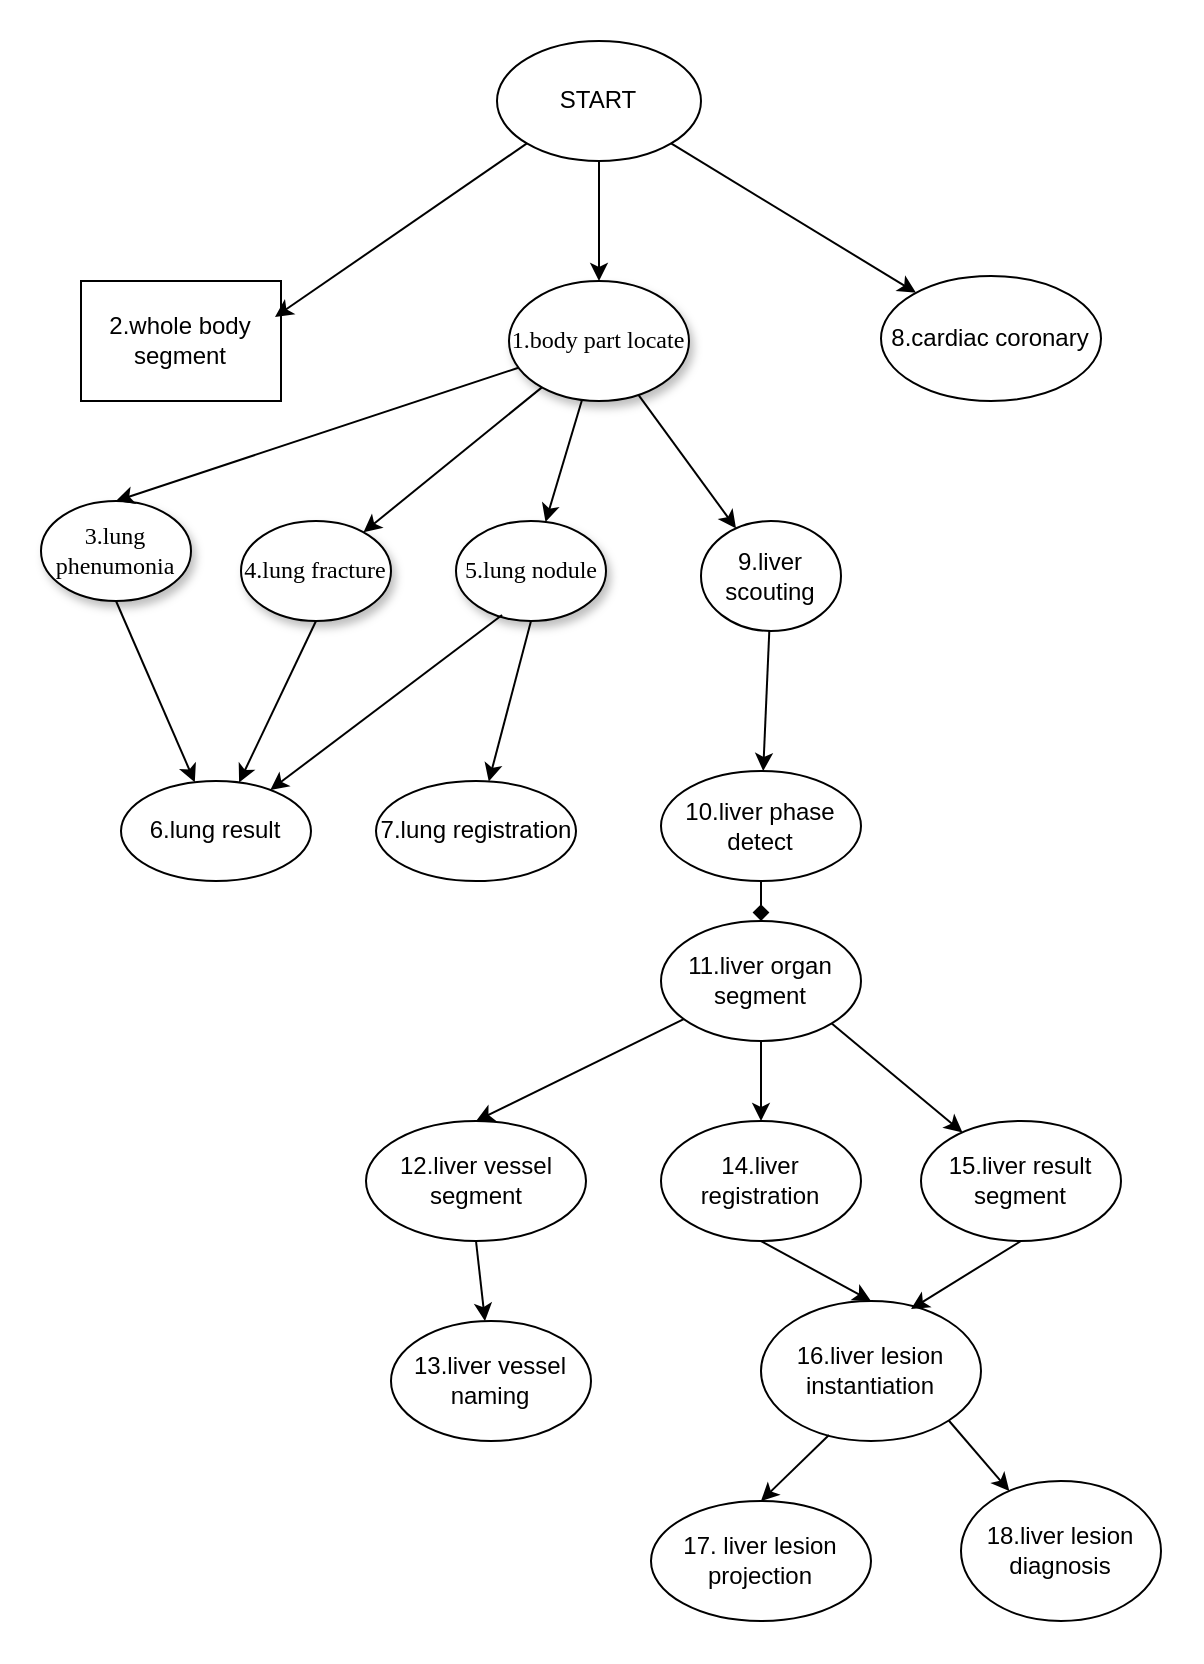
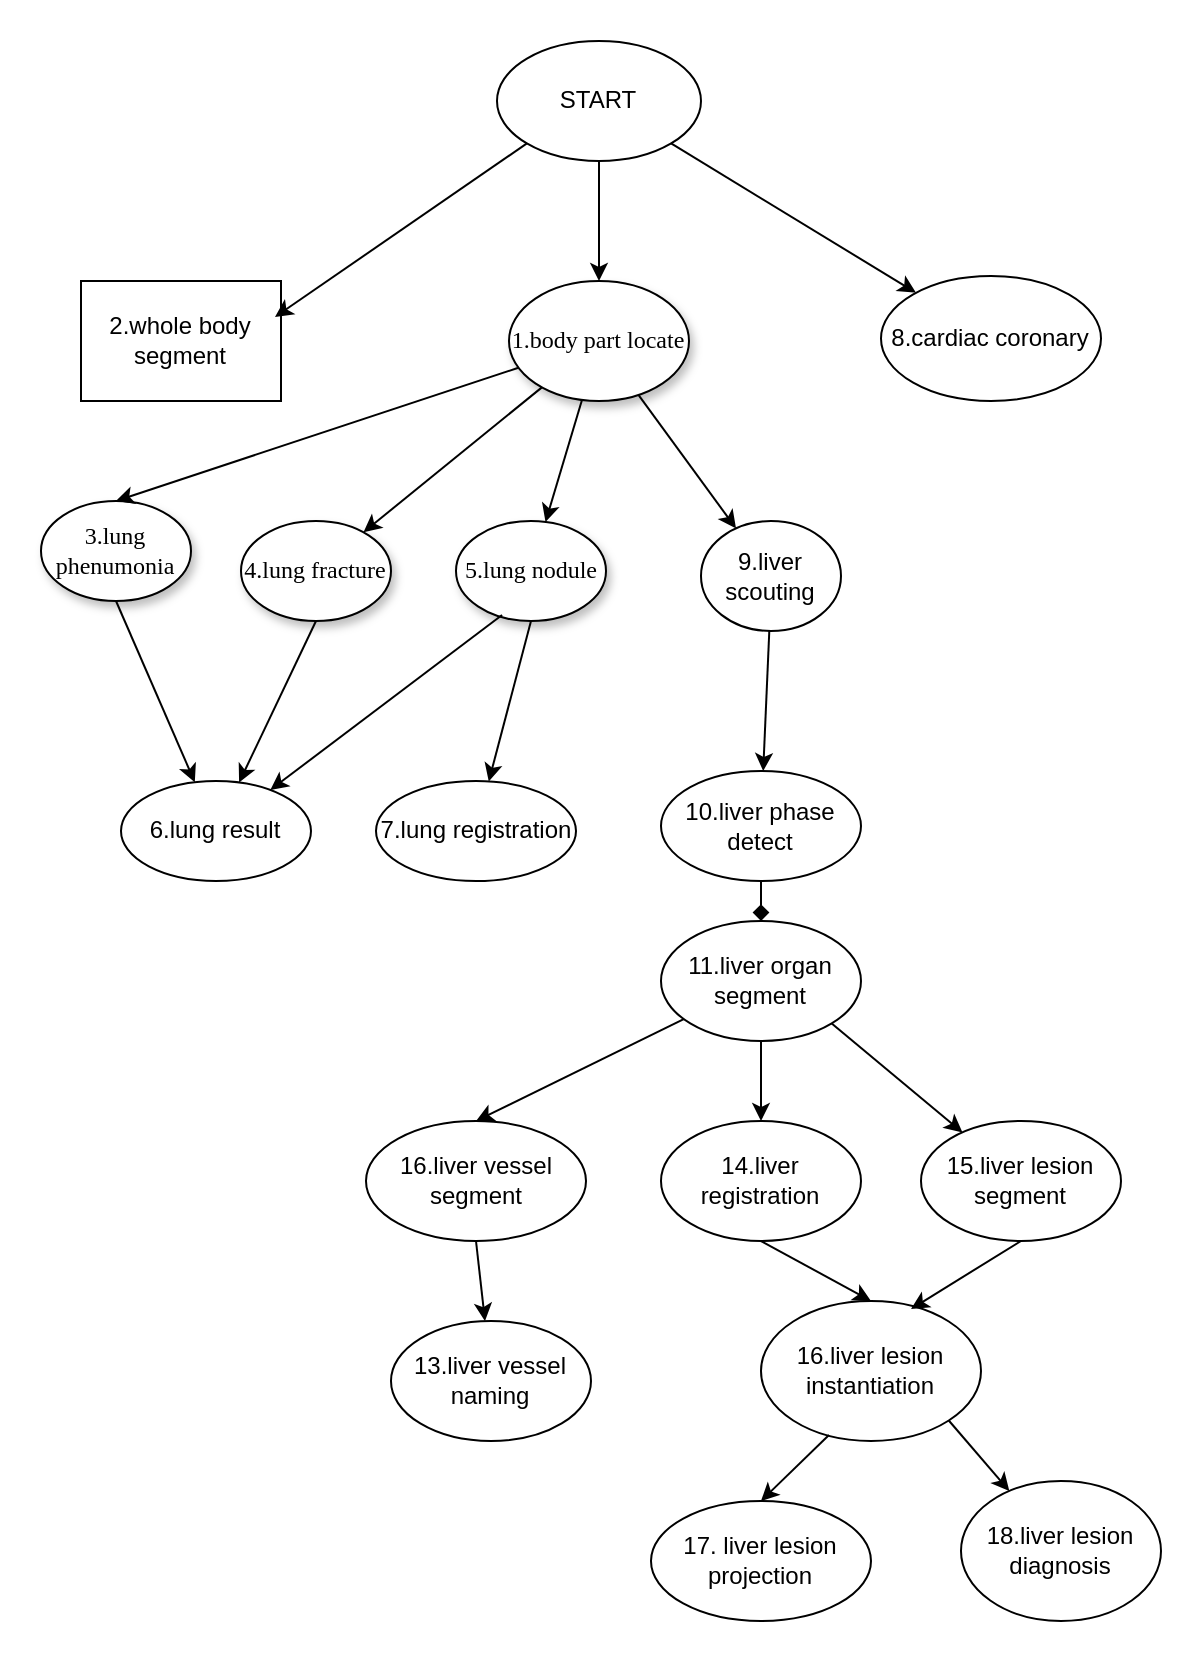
(477, 1181) -> (477, 1181)
(1021, 1181) -> (1021, 1181)
